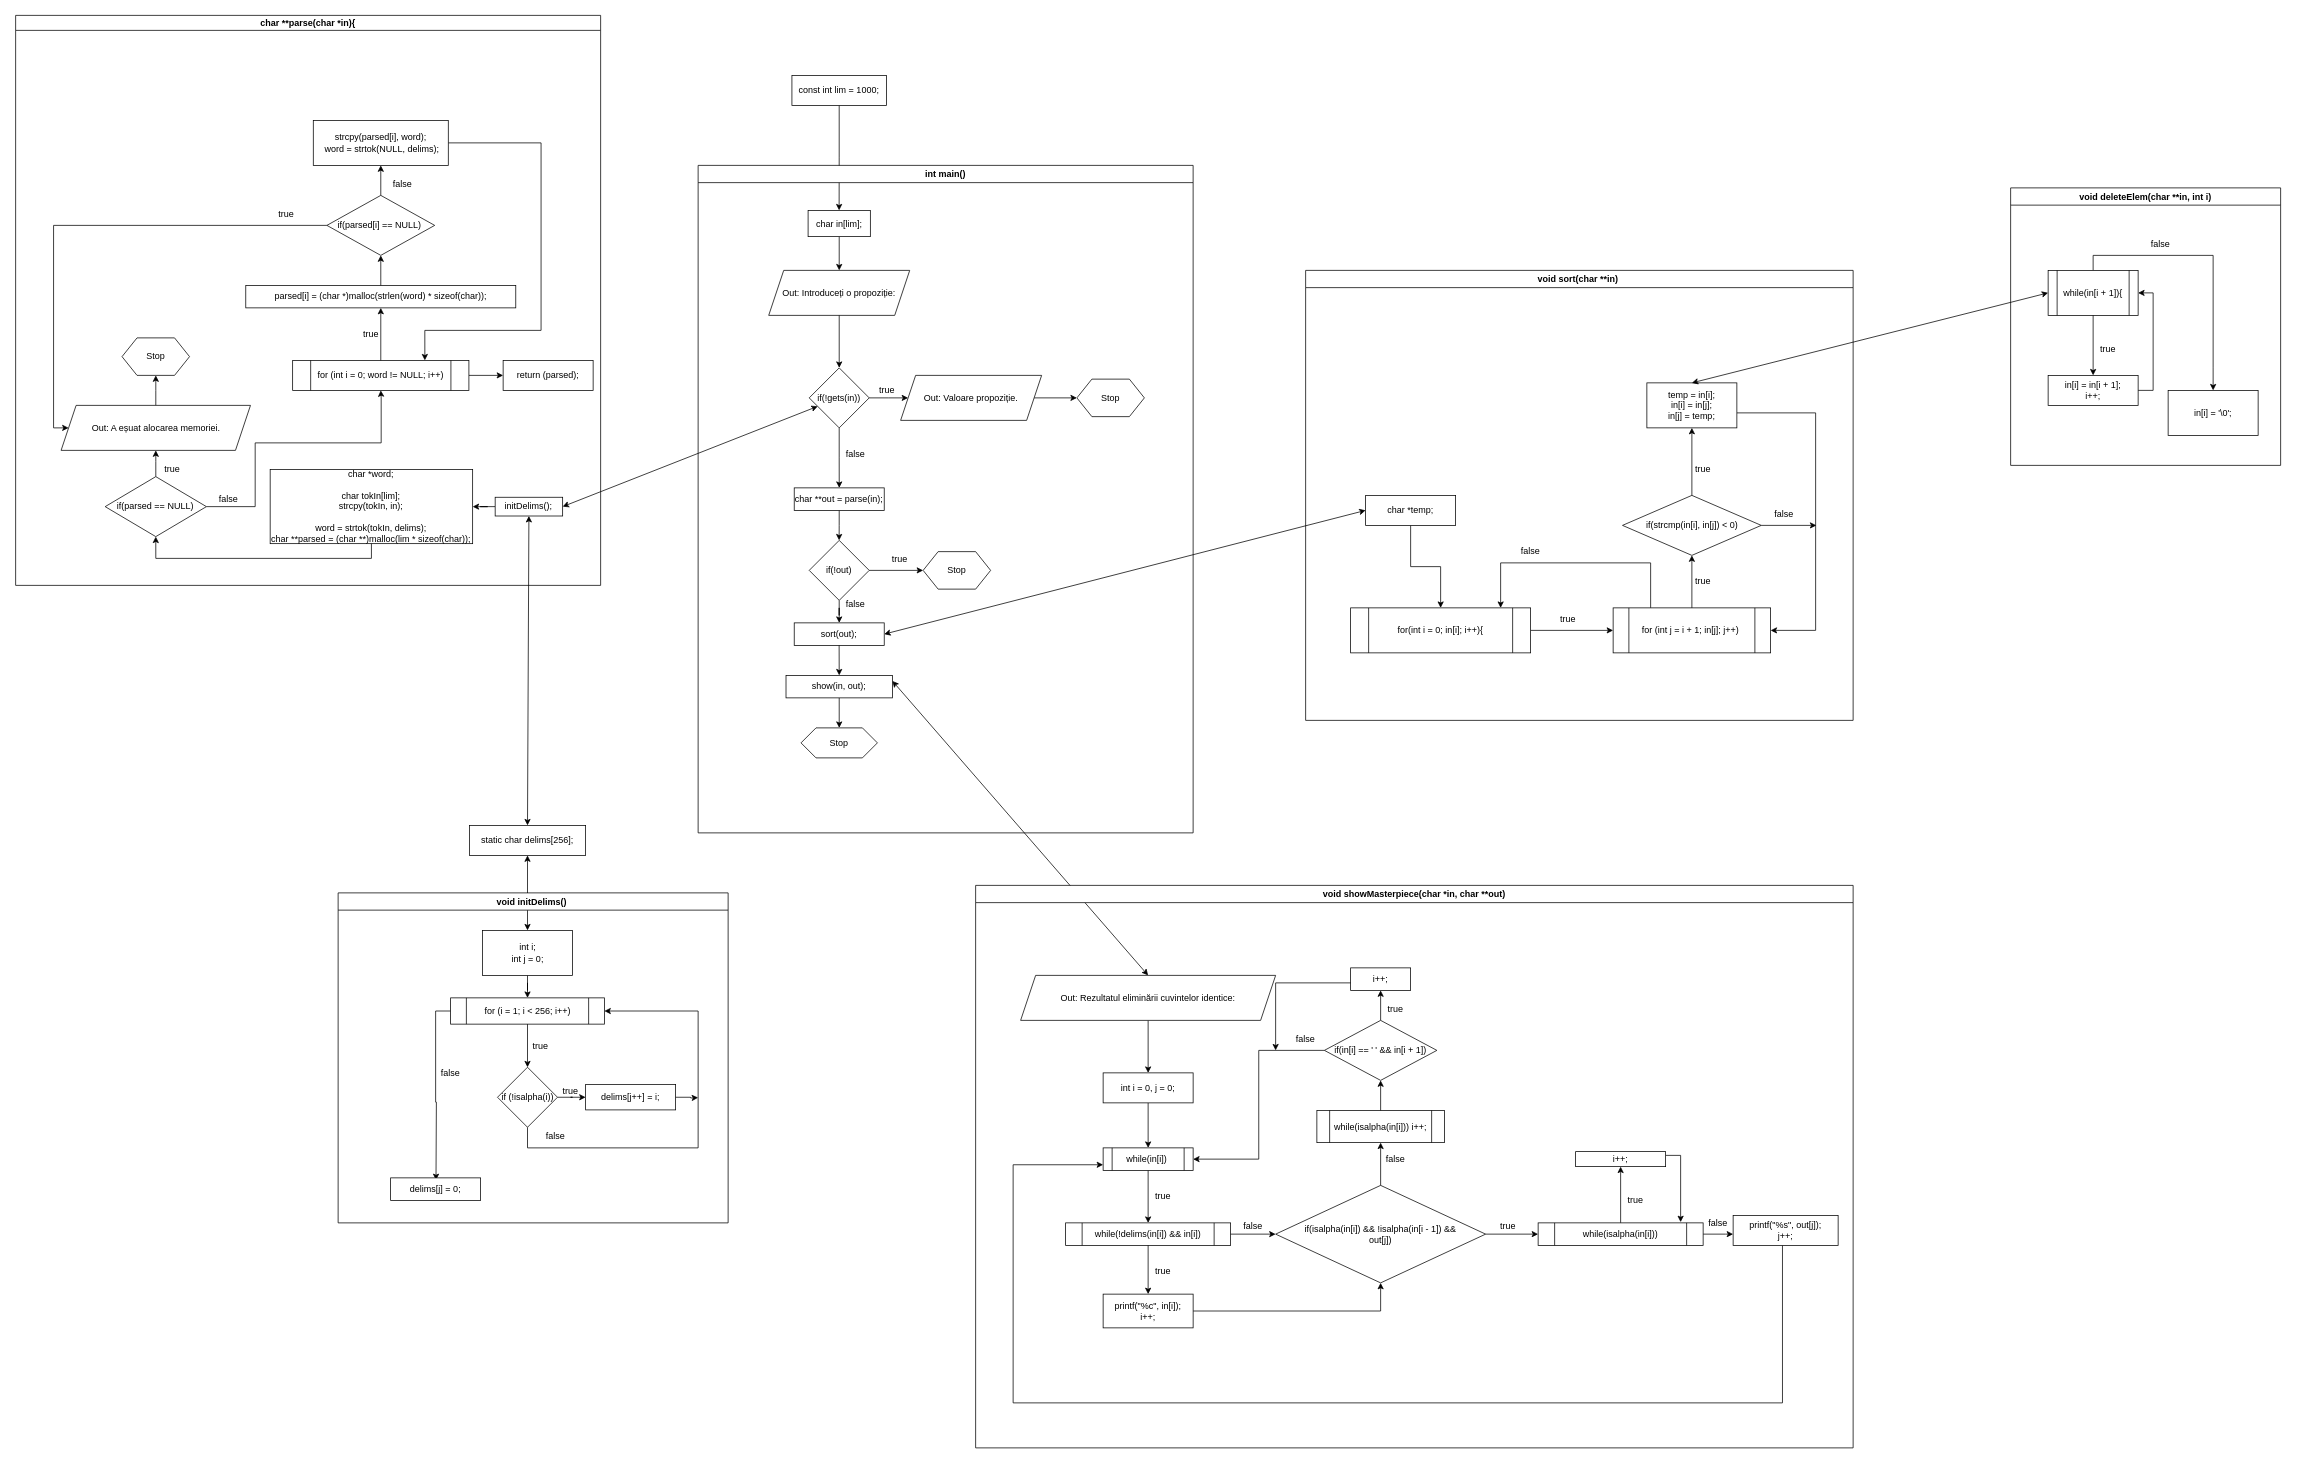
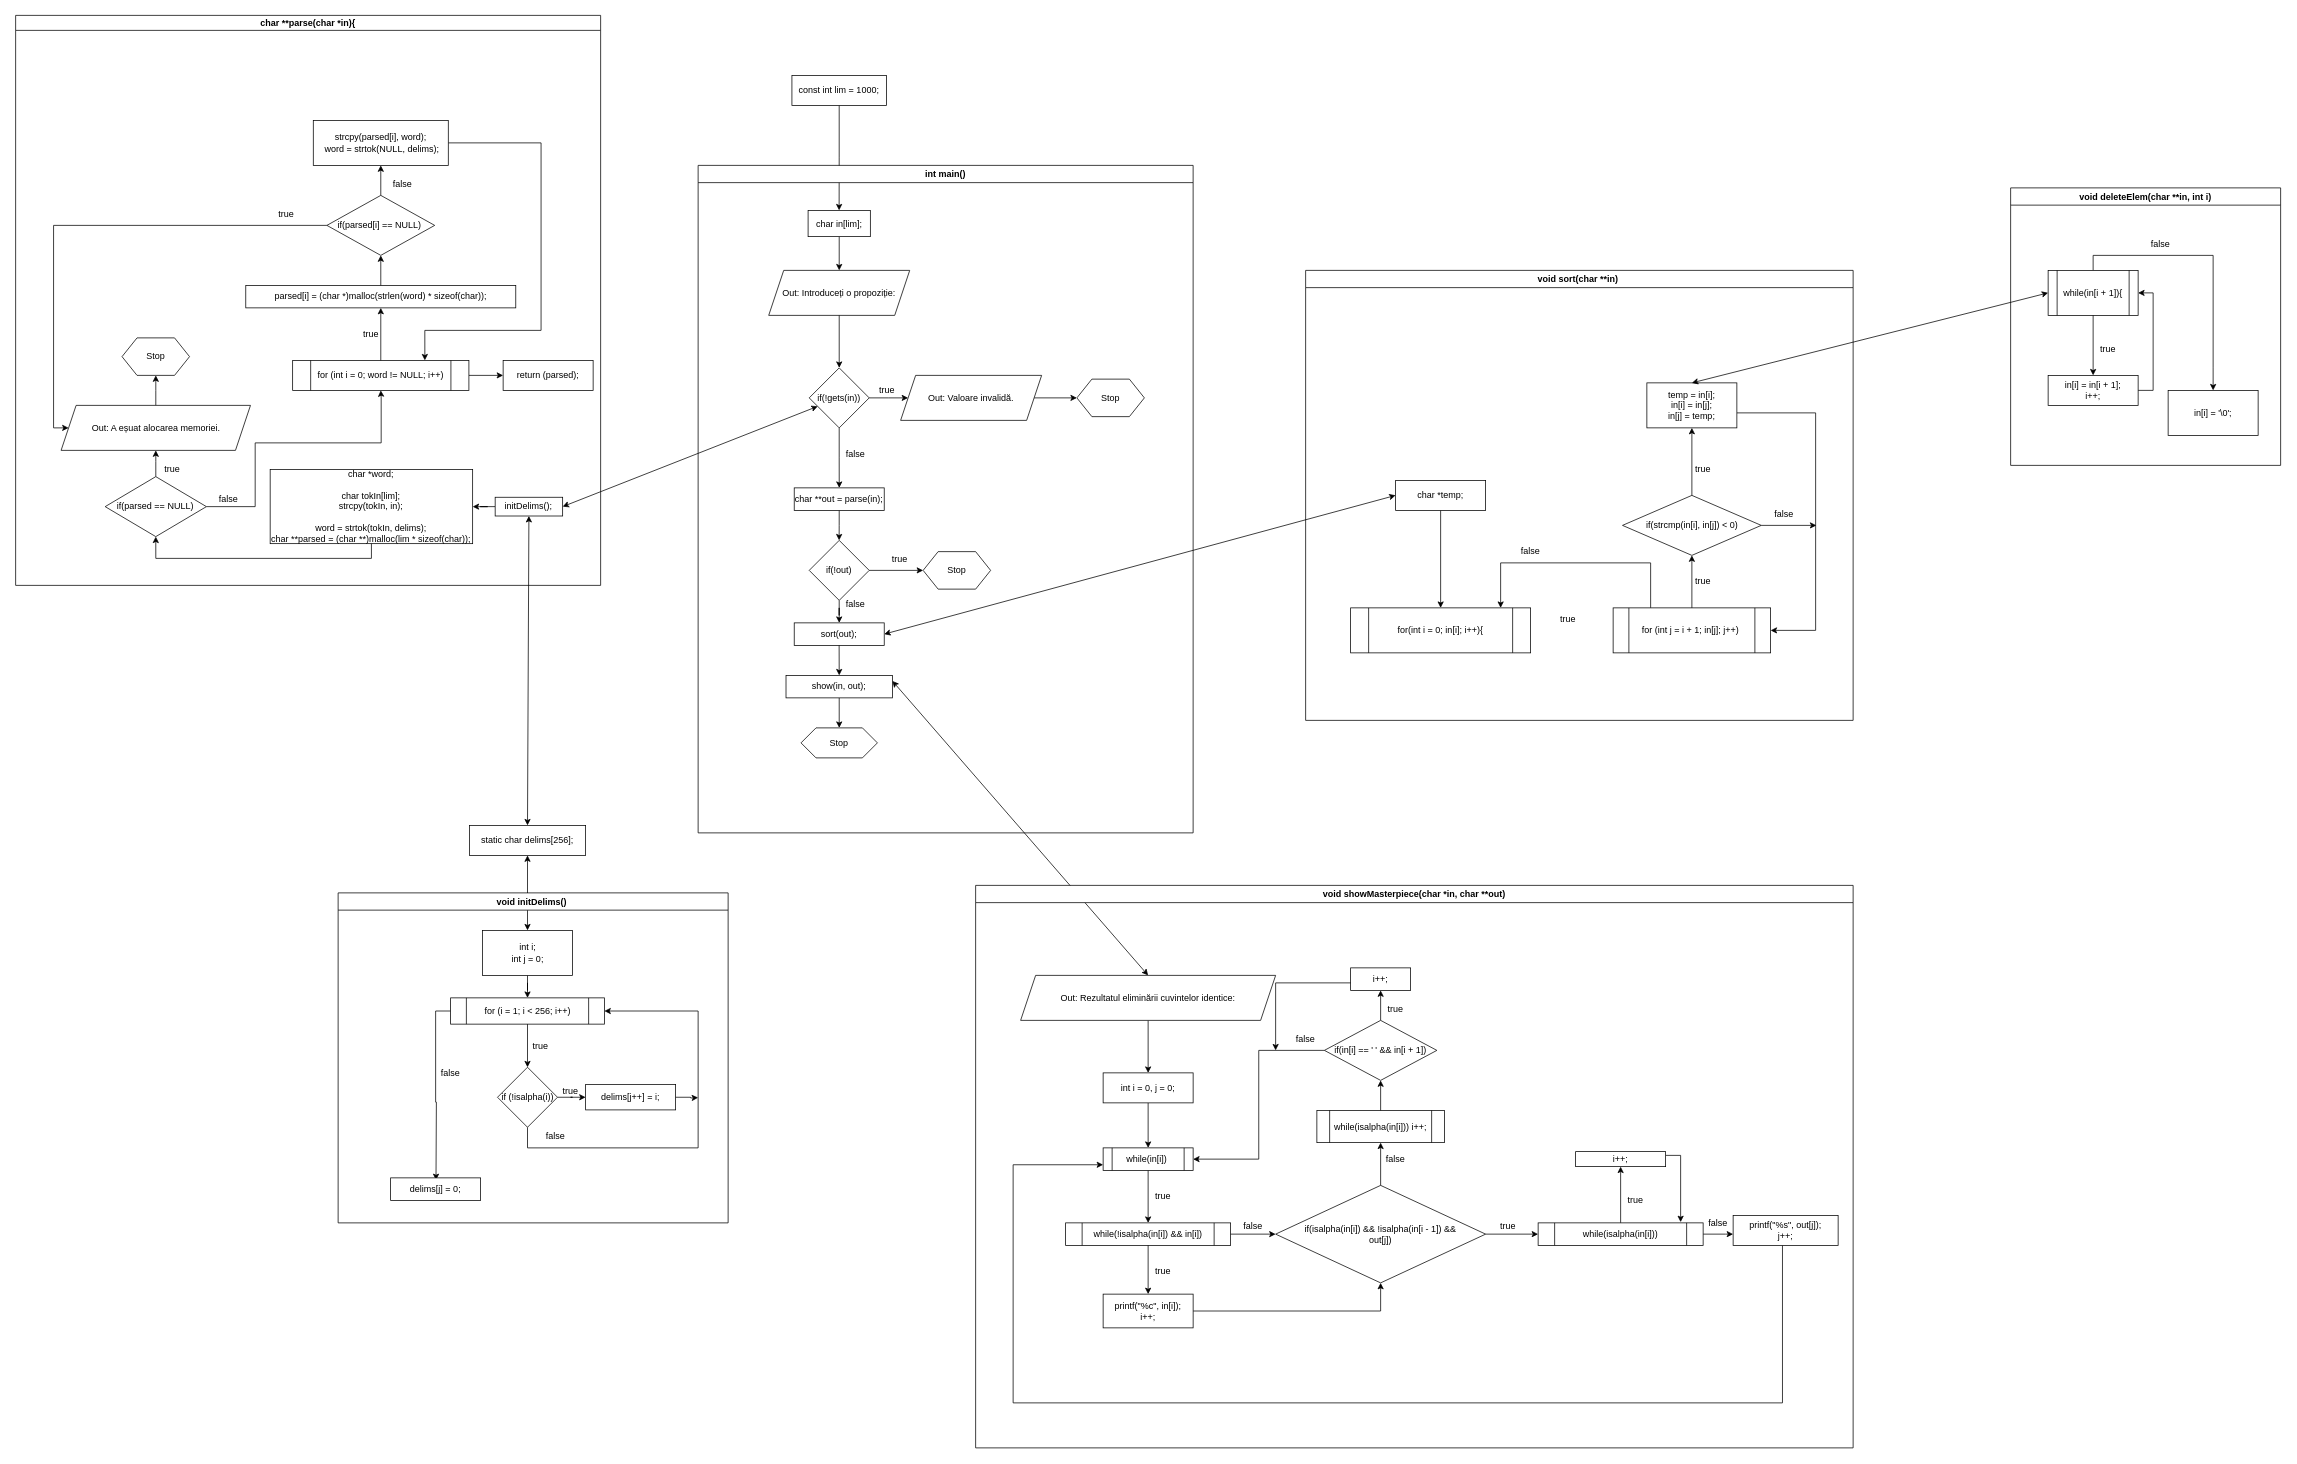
(971, 398) -> (971, 398)
(1410, 510) -> (1440, 495)
(1569, 630) -> none
(1148, 1234) -> (1148, 1234)
